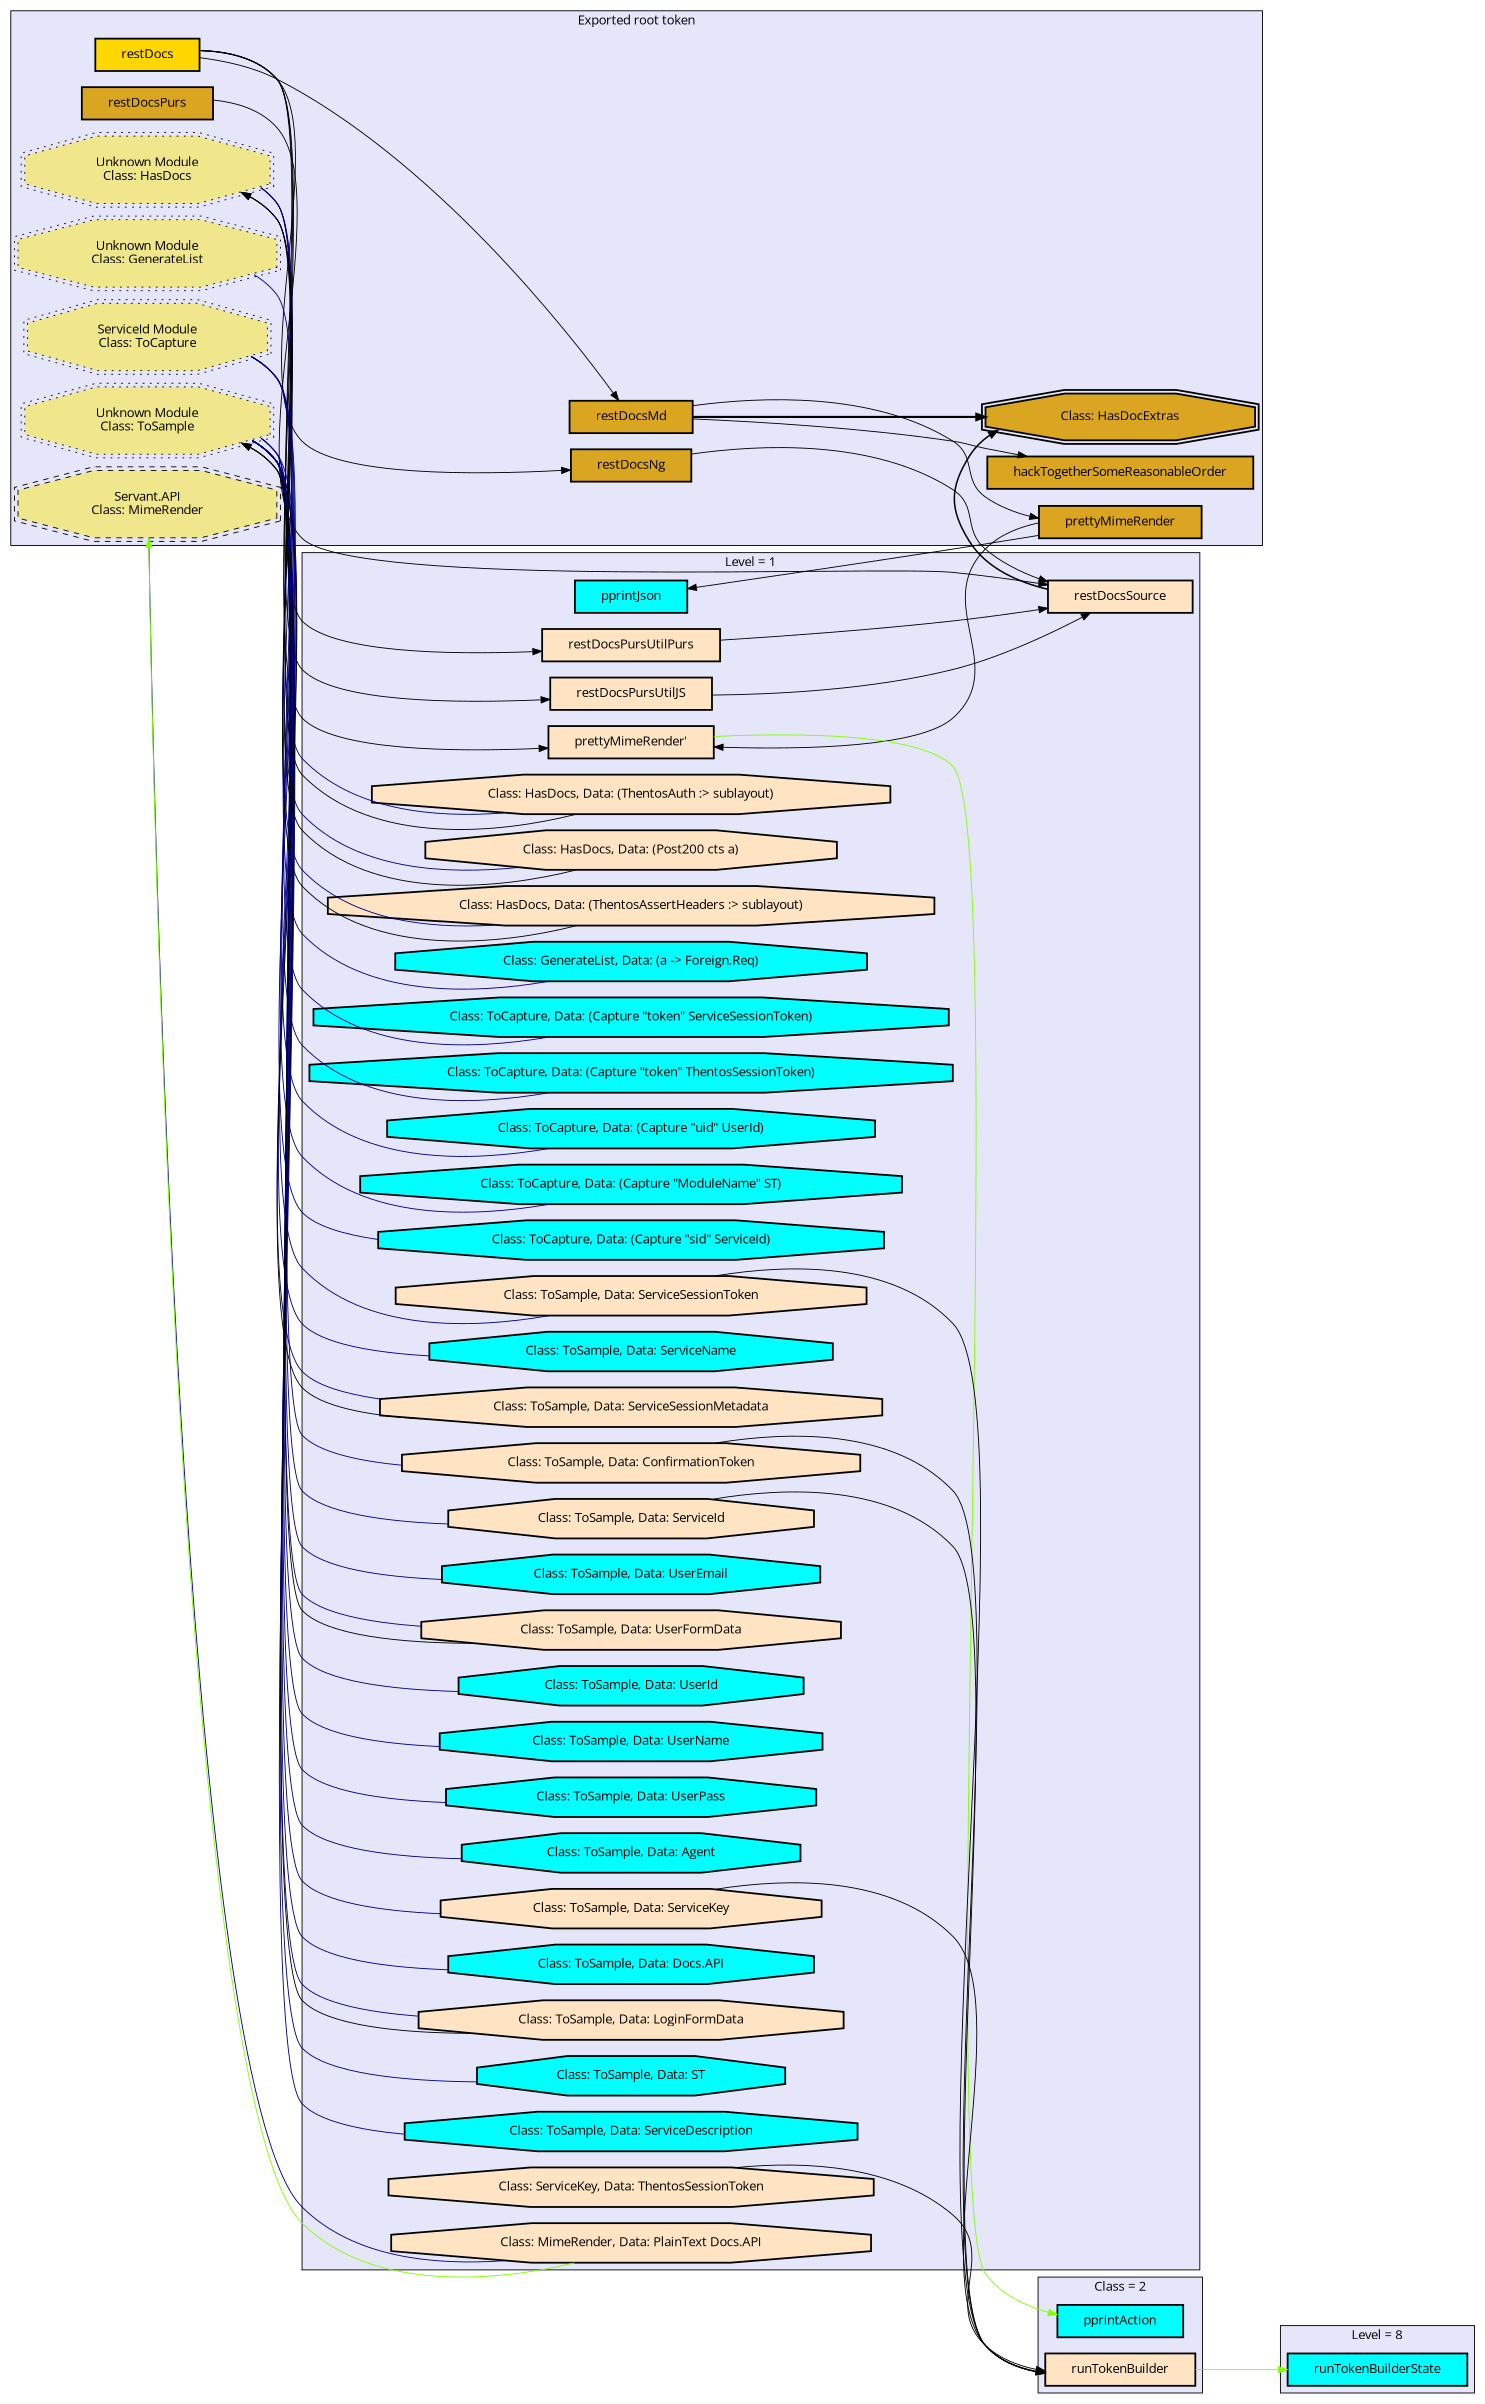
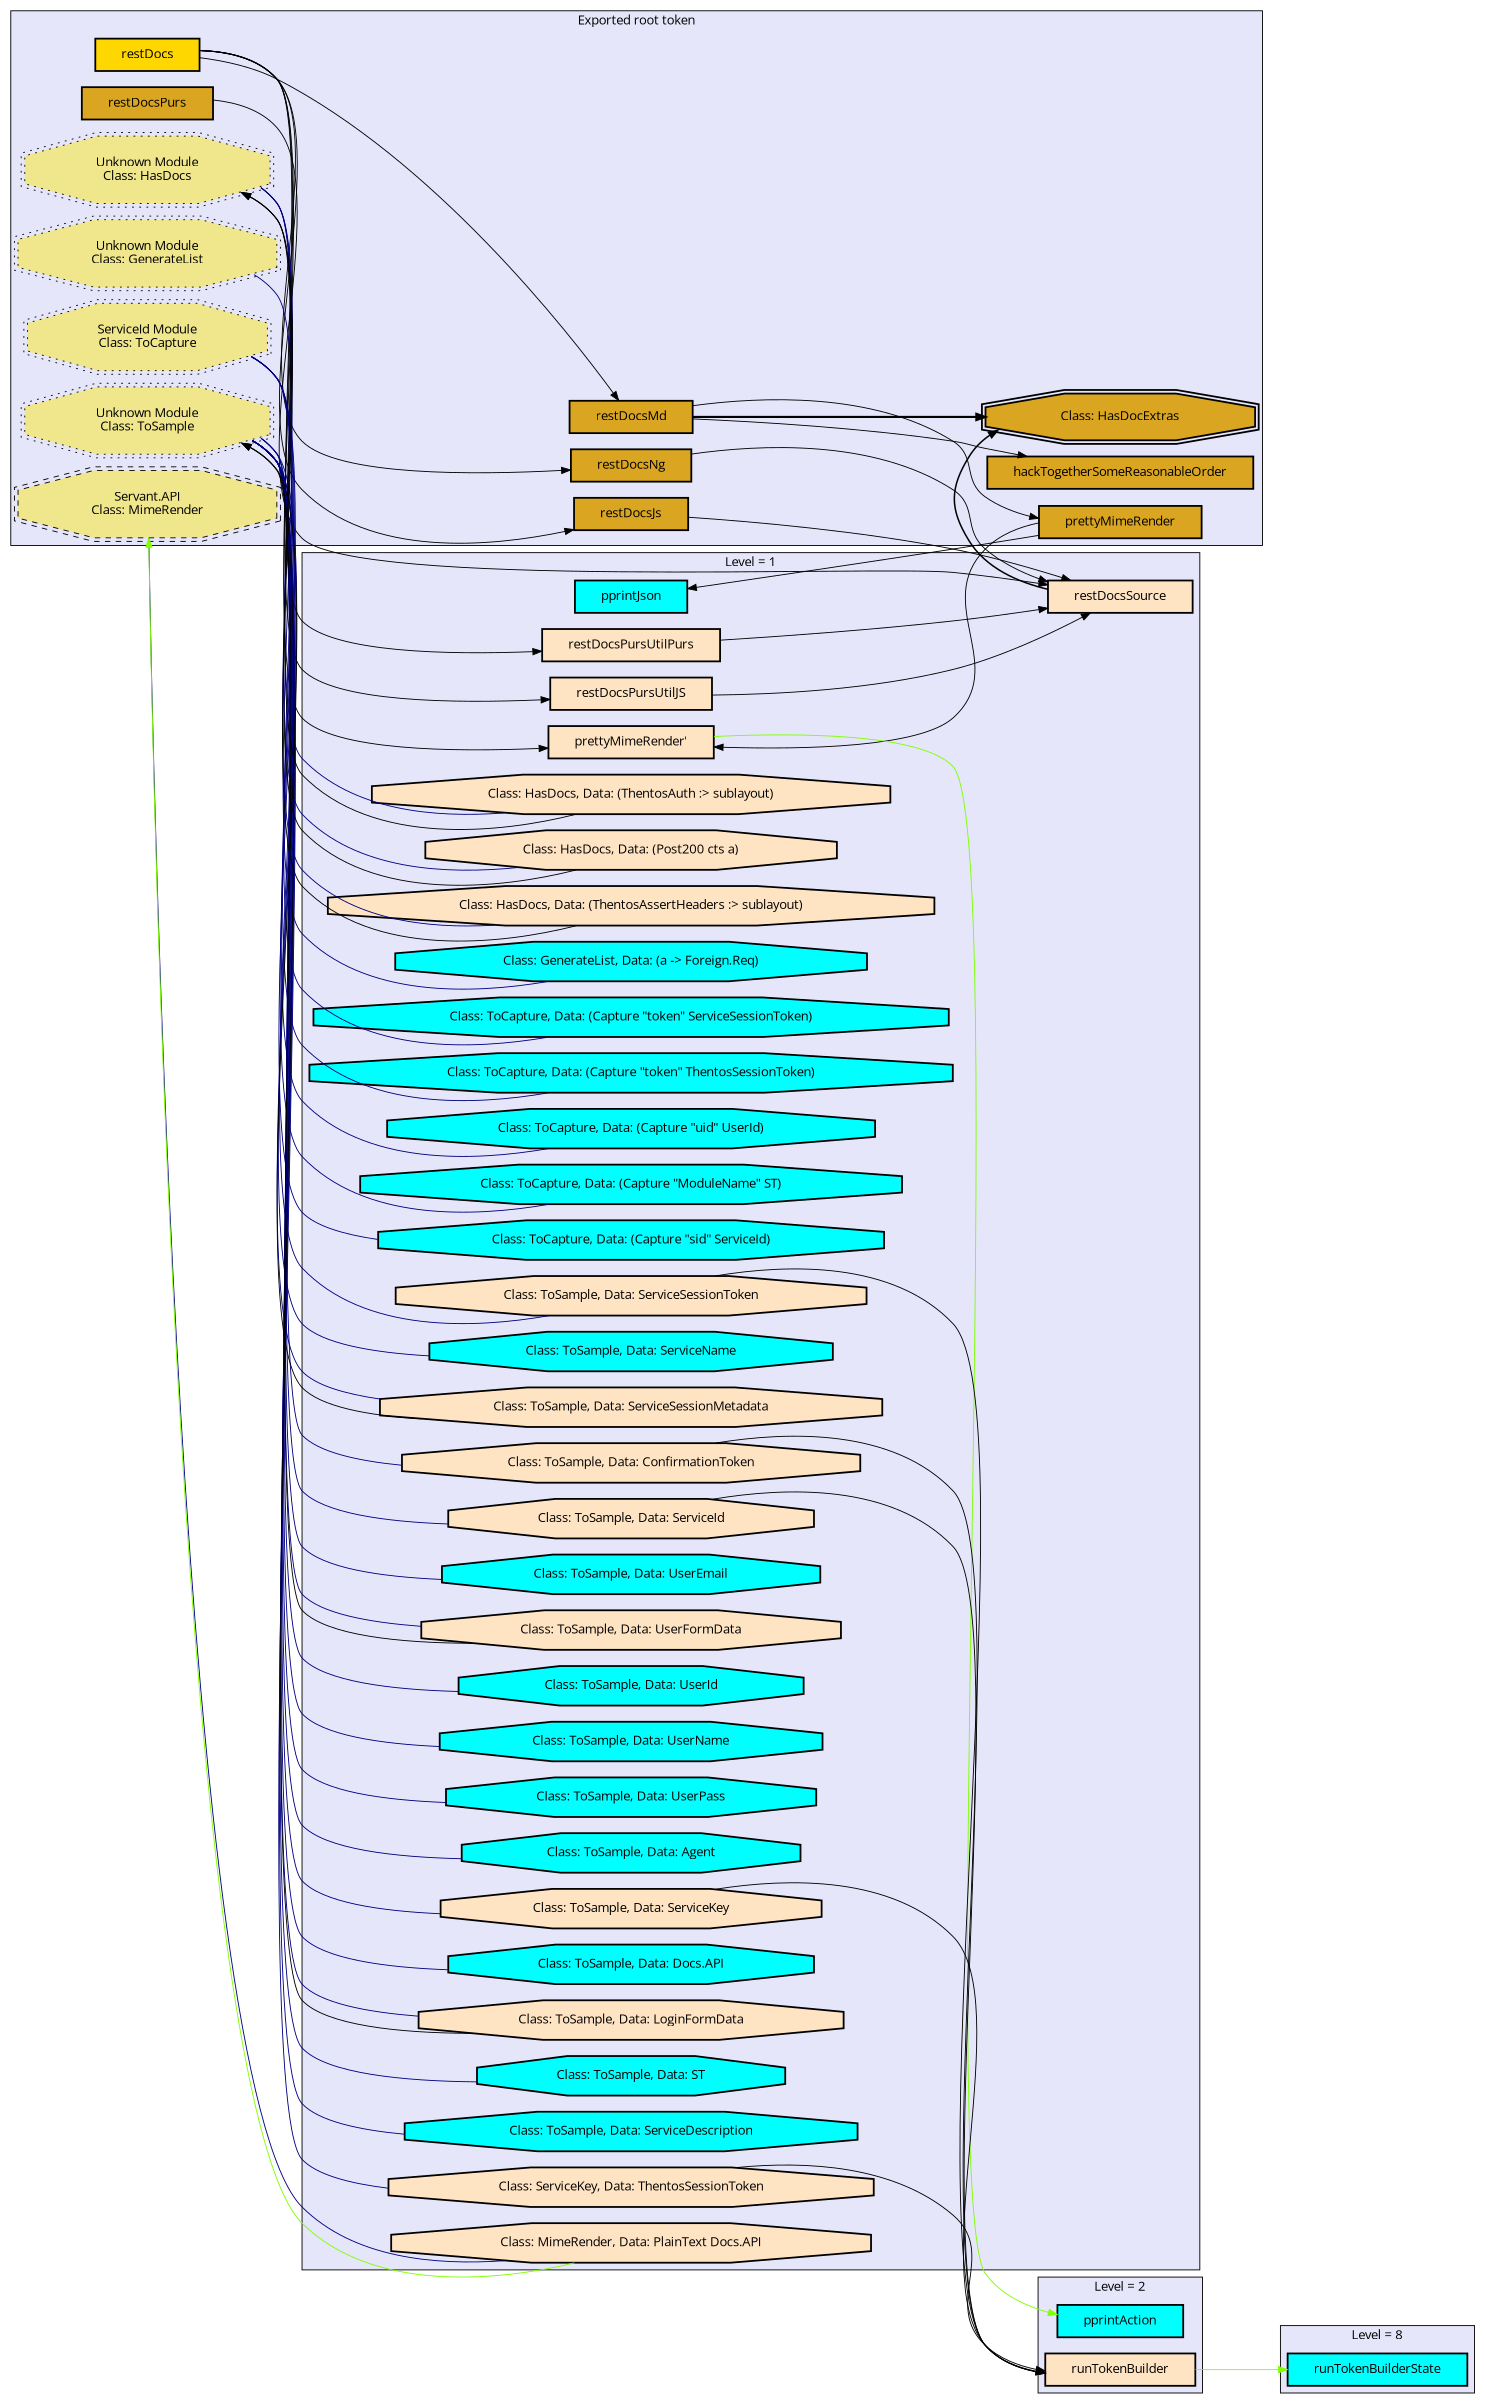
none -> (631, 514)
none -> (286, 1341)
(1120, 2287) -> (1120, 2287)
